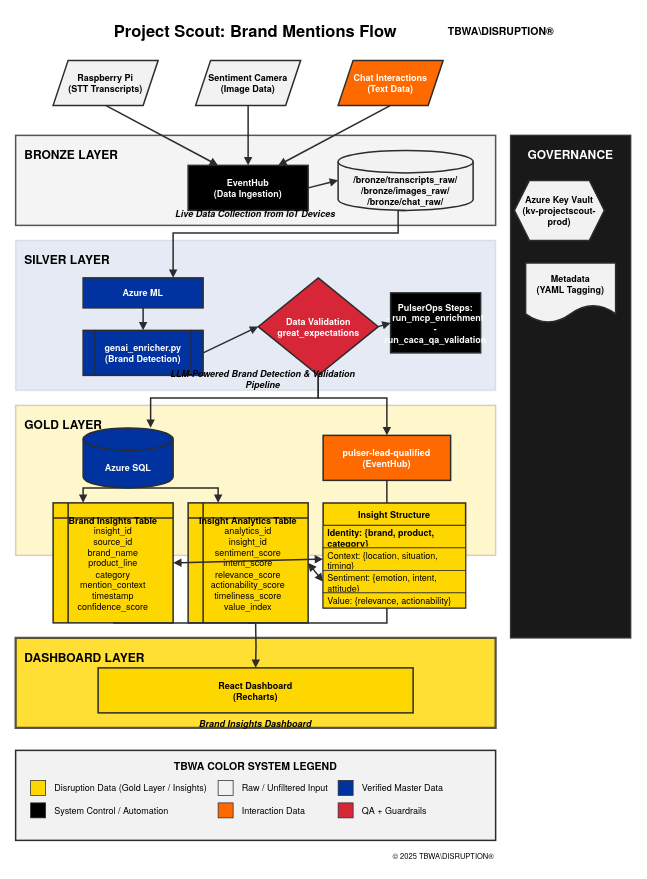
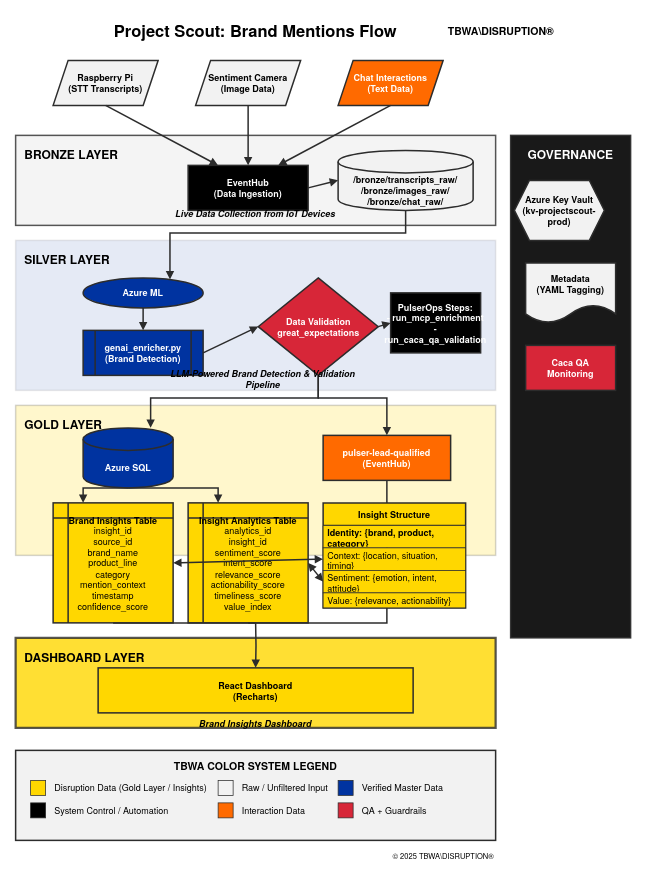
(143, 293) -> (143, 293)
none -> (570, 368)
